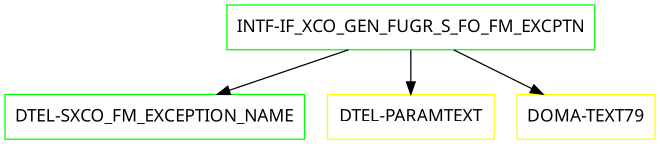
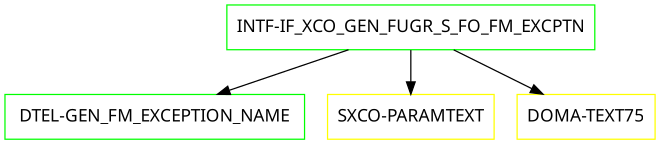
(155, 117) -> (155, 117)
(411, 117) -> (411, 117)
(586, 117) -> (586, 117)
